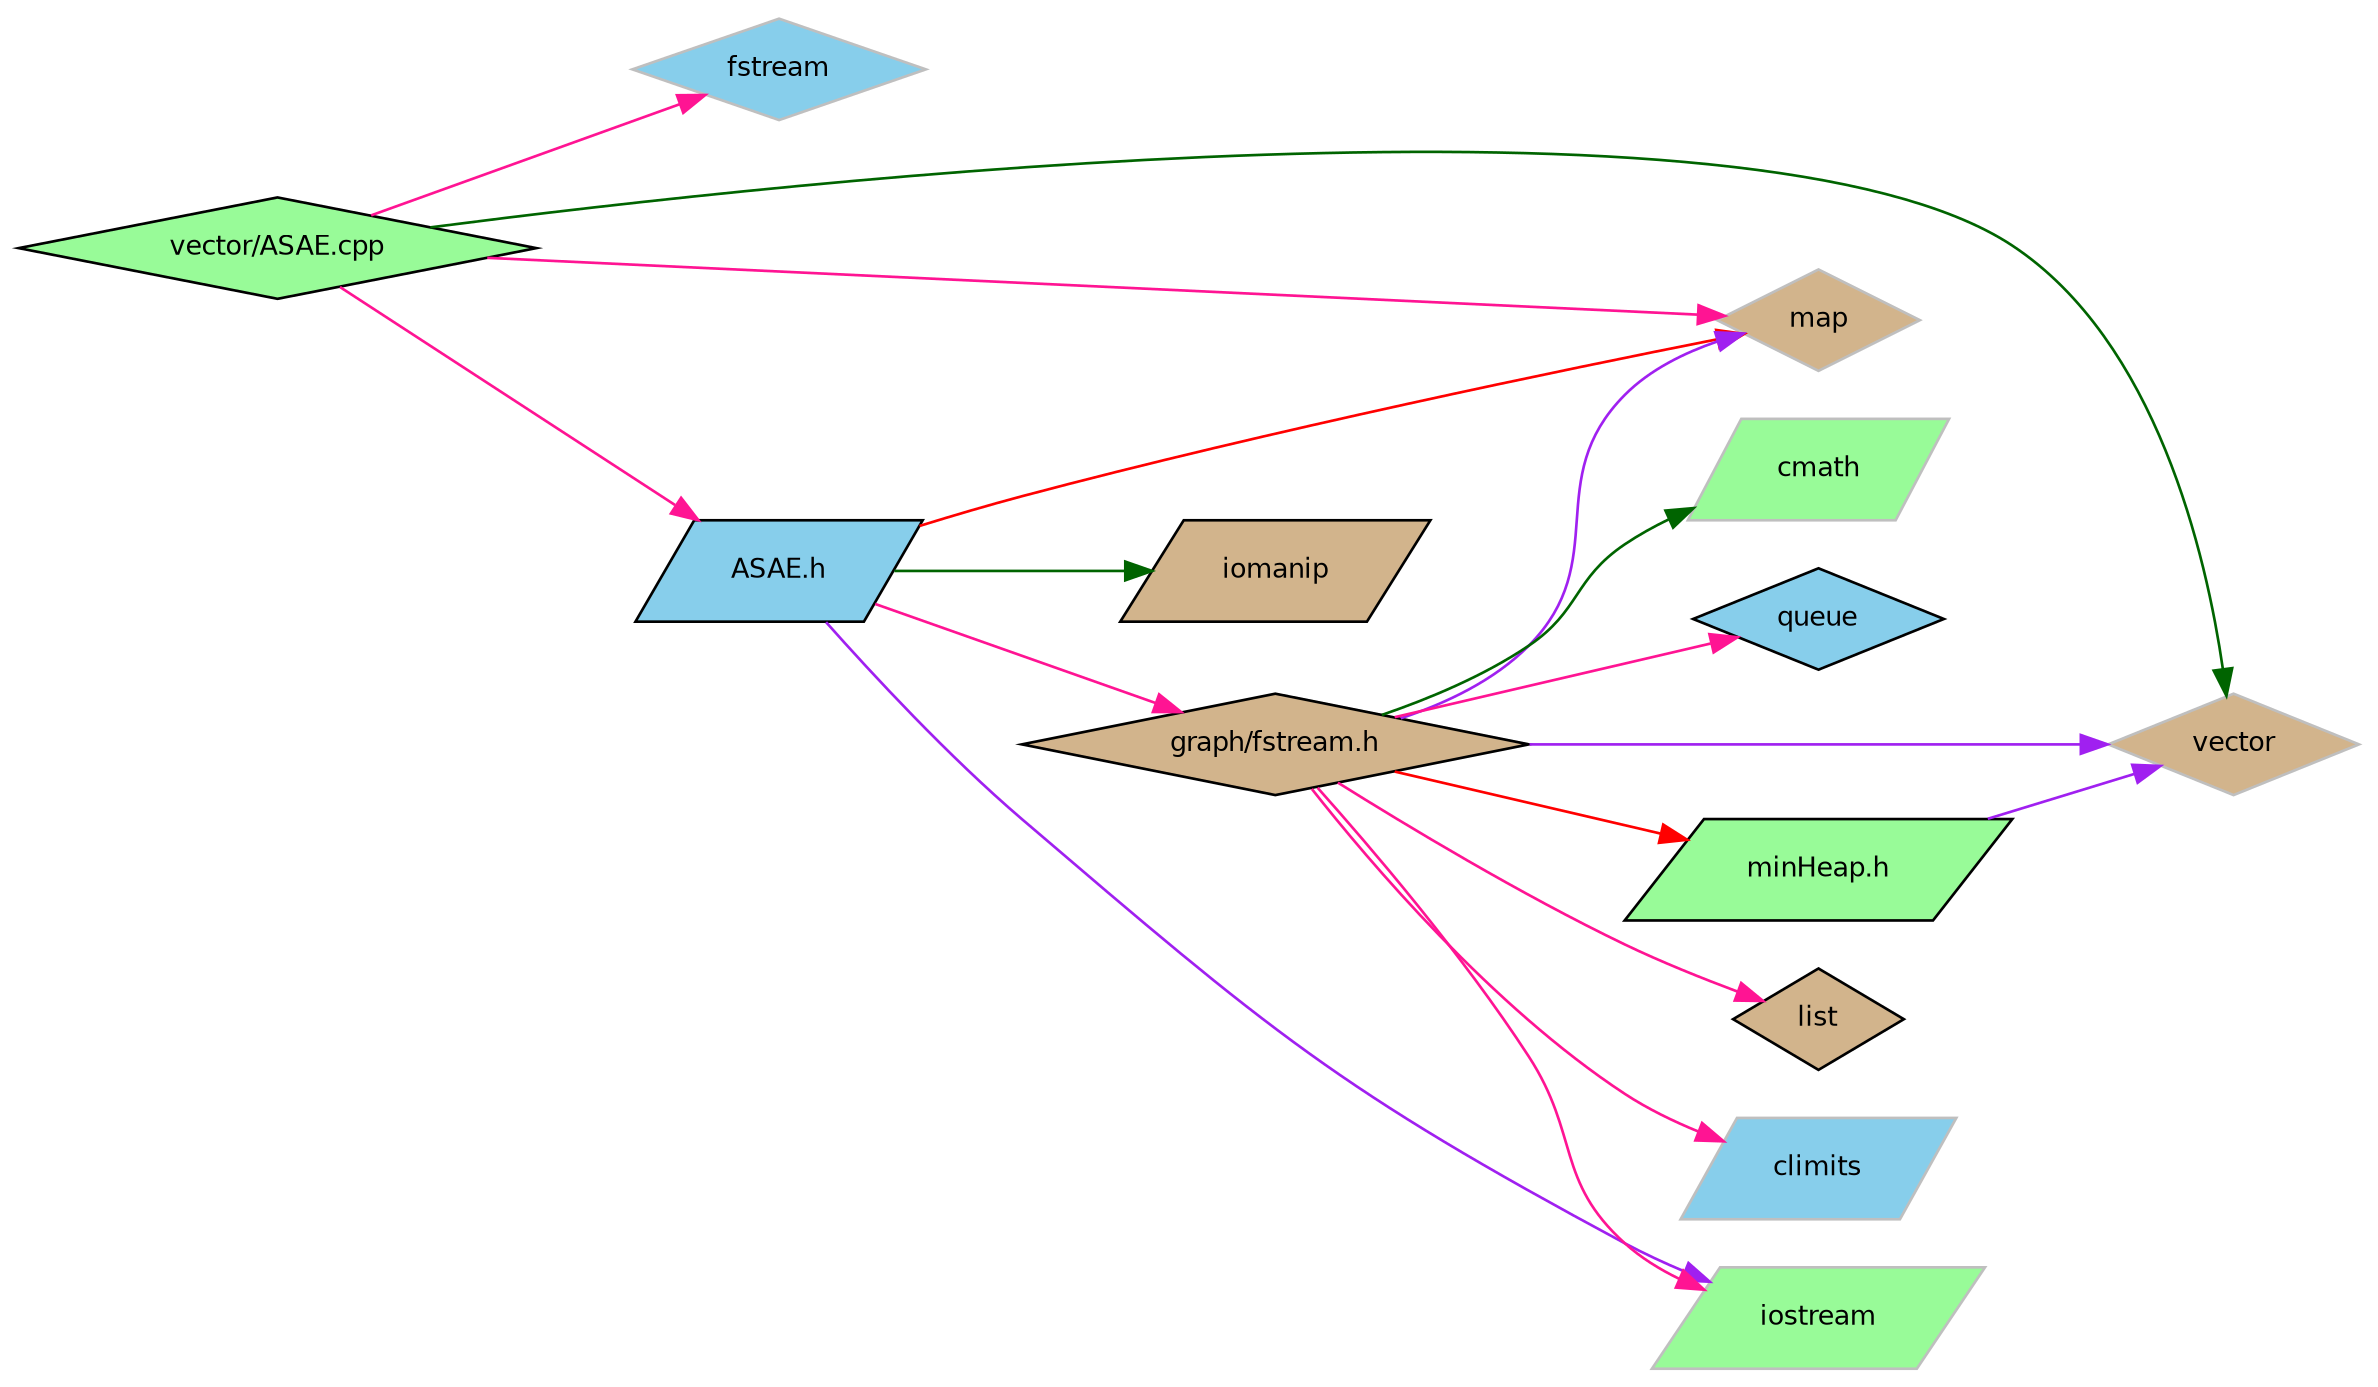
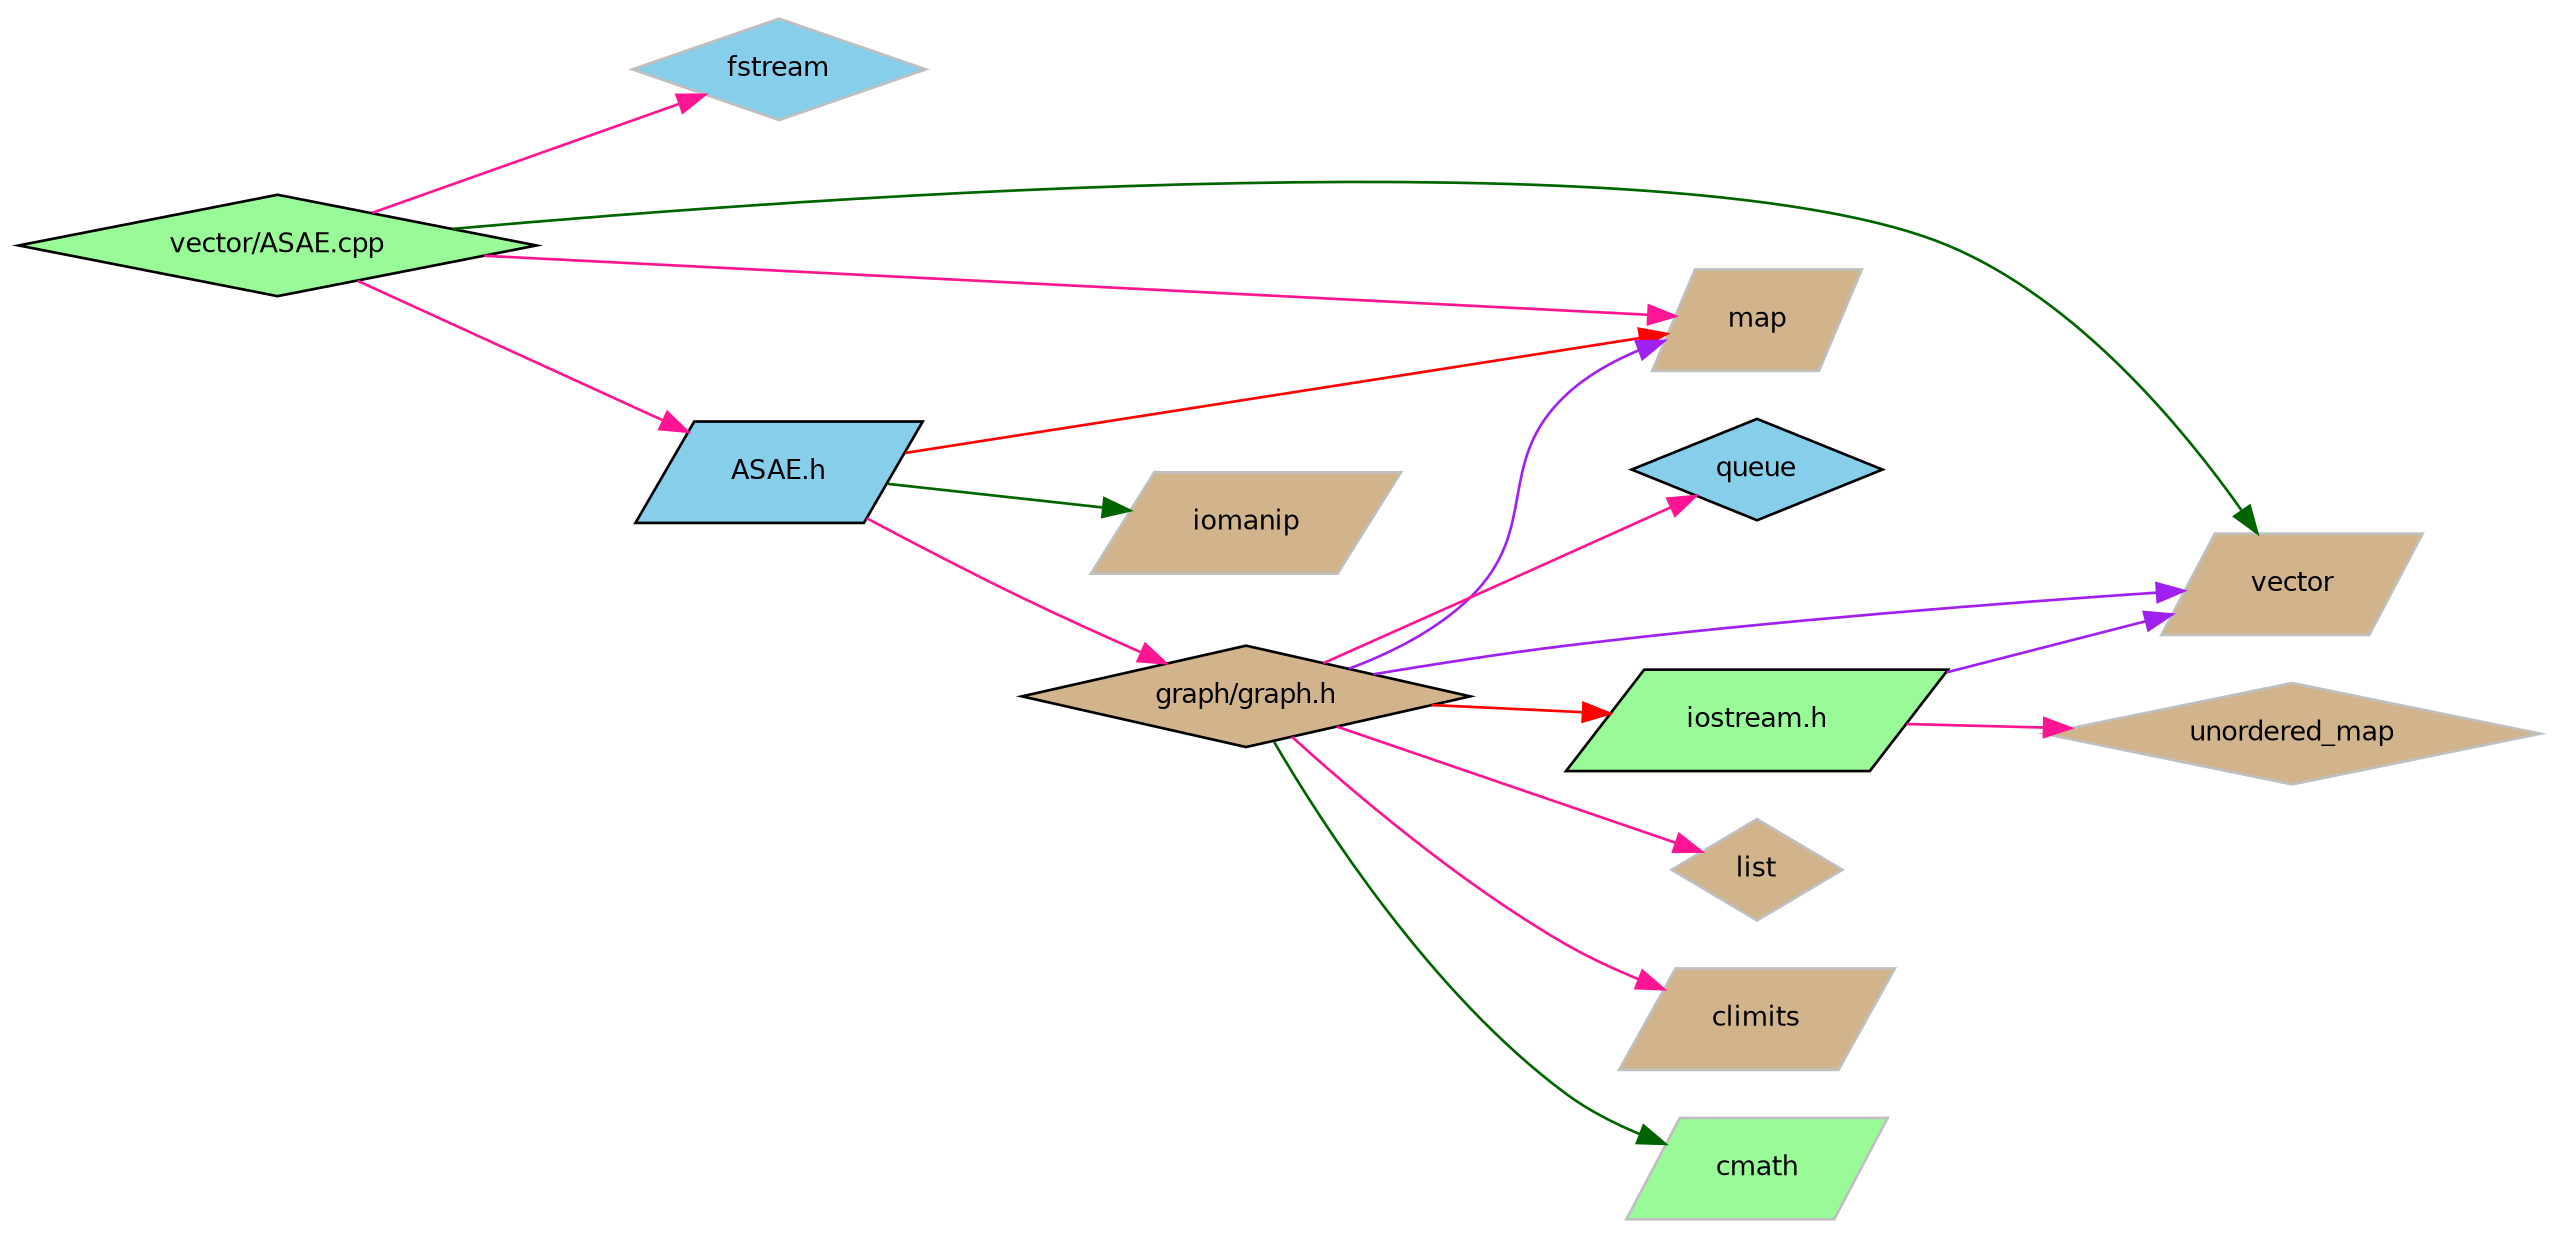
(1818, 320) -> (1757, 320)
(1275, 571) -> (1246, 523)
none -> (2292, 734)
(1275, 744) -> (1246, 696)
(2234, 744) -> (2292, 584)
(1818, 870) -> (1757, 720)
(1818, 1019) -> (1757, 870)
(1818, 1169) -> (1757, 1019)
(1818, 1318) -> none
